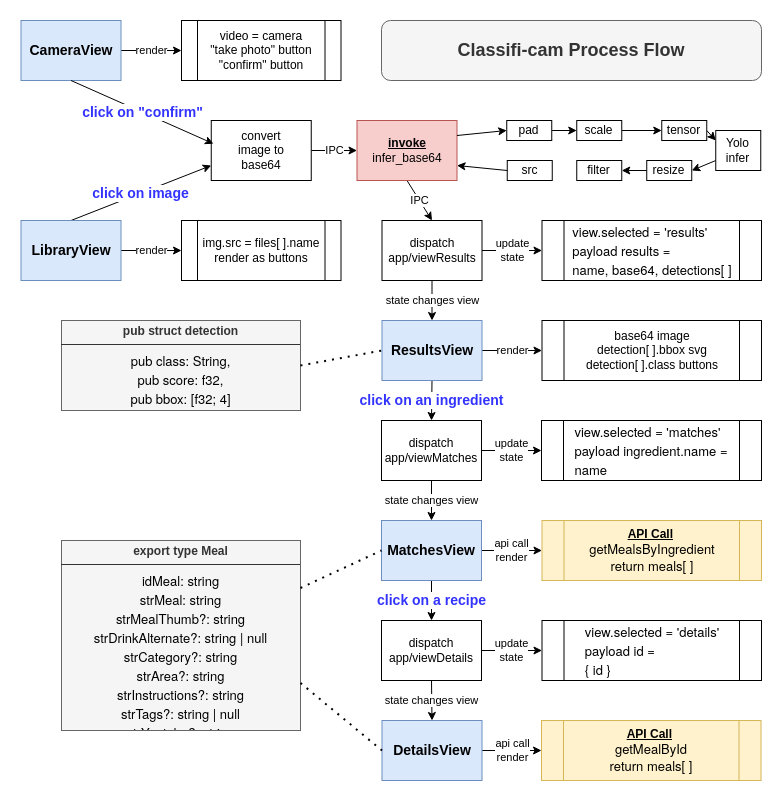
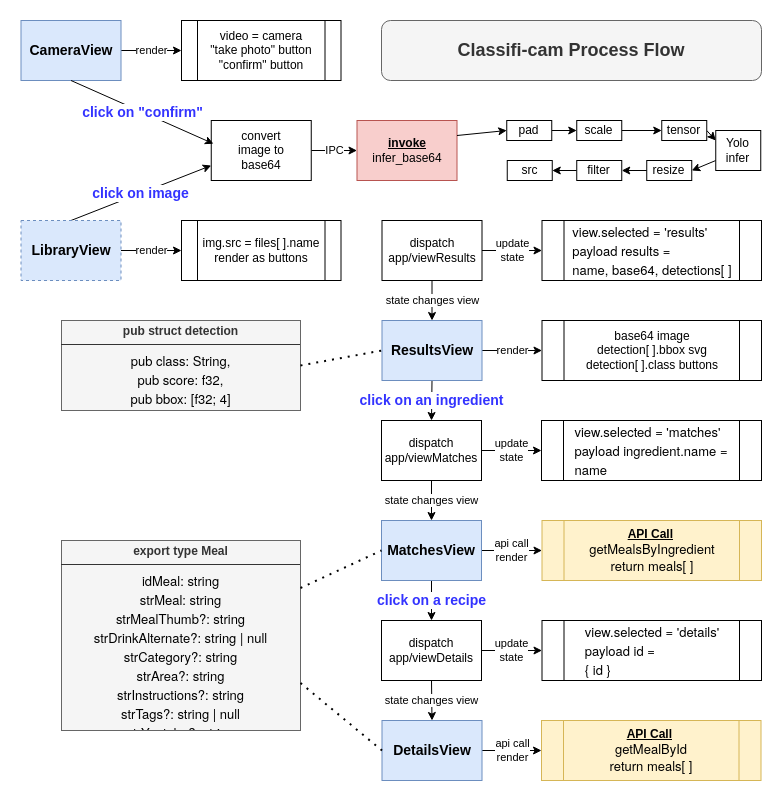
(485, 168) -> none
none -> (568, 171)
(418, 198) -> none
(71, 251) -> (71, 251)
